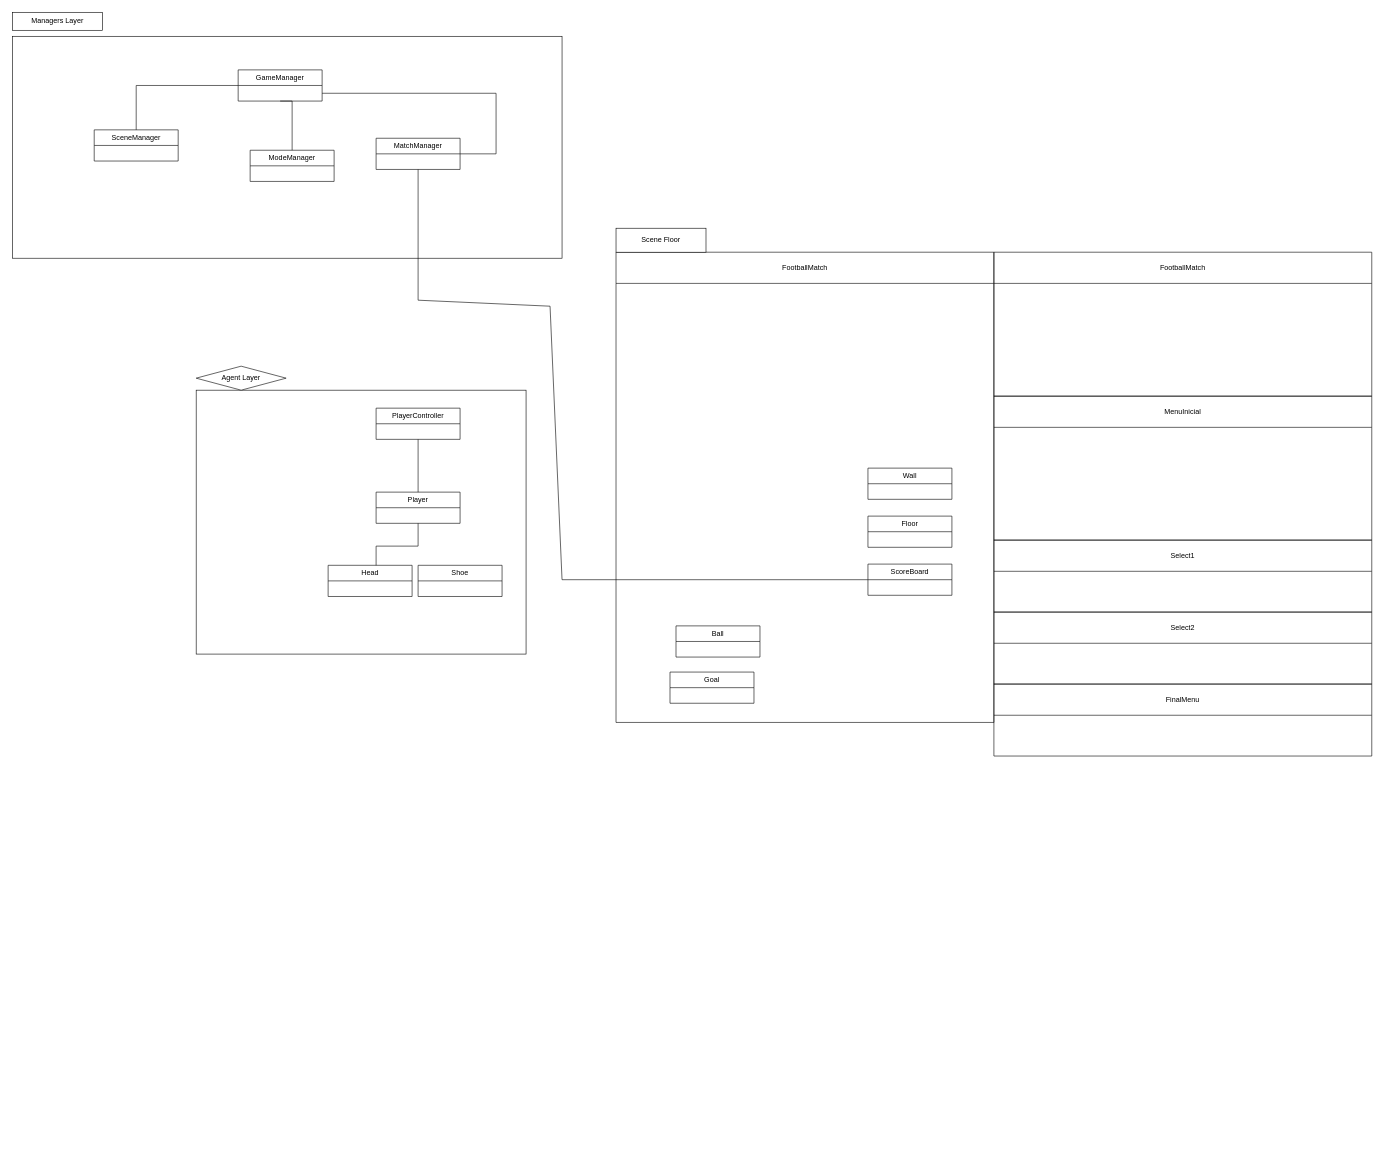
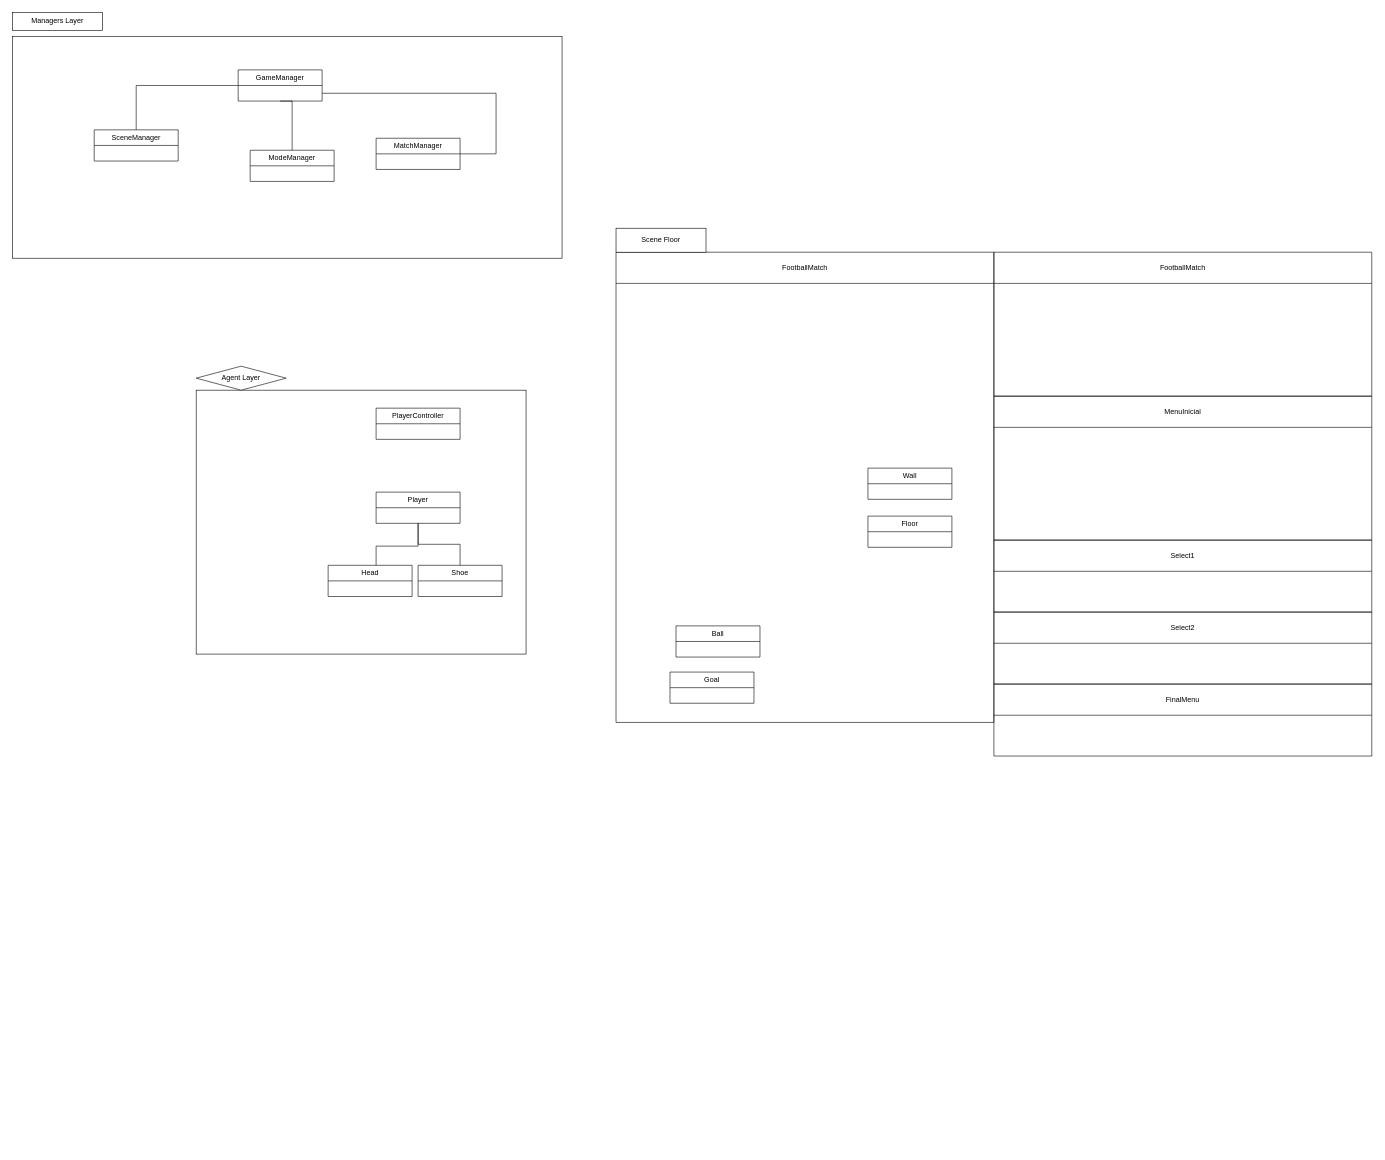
(418, 465) -> (448, 545)
(557, 466) -> none
(910, 580) -> none
